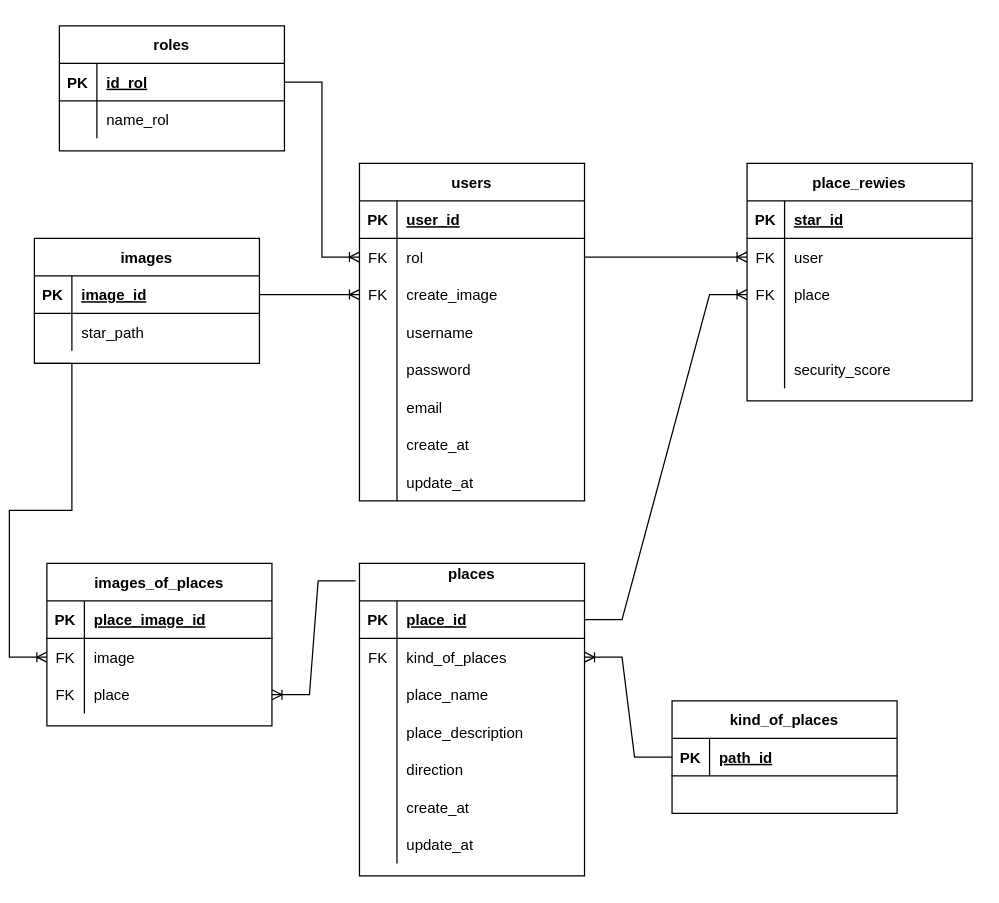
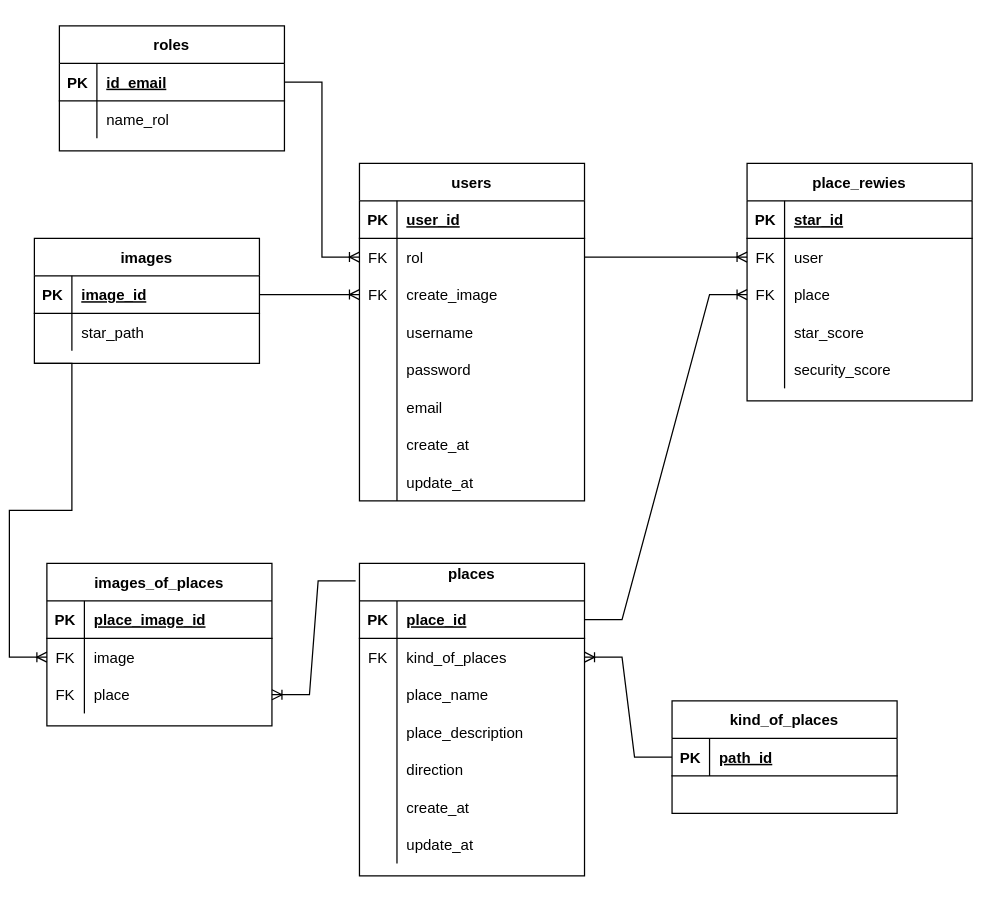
(128, 83) -> (134, 83)
none -> (878, 332)
